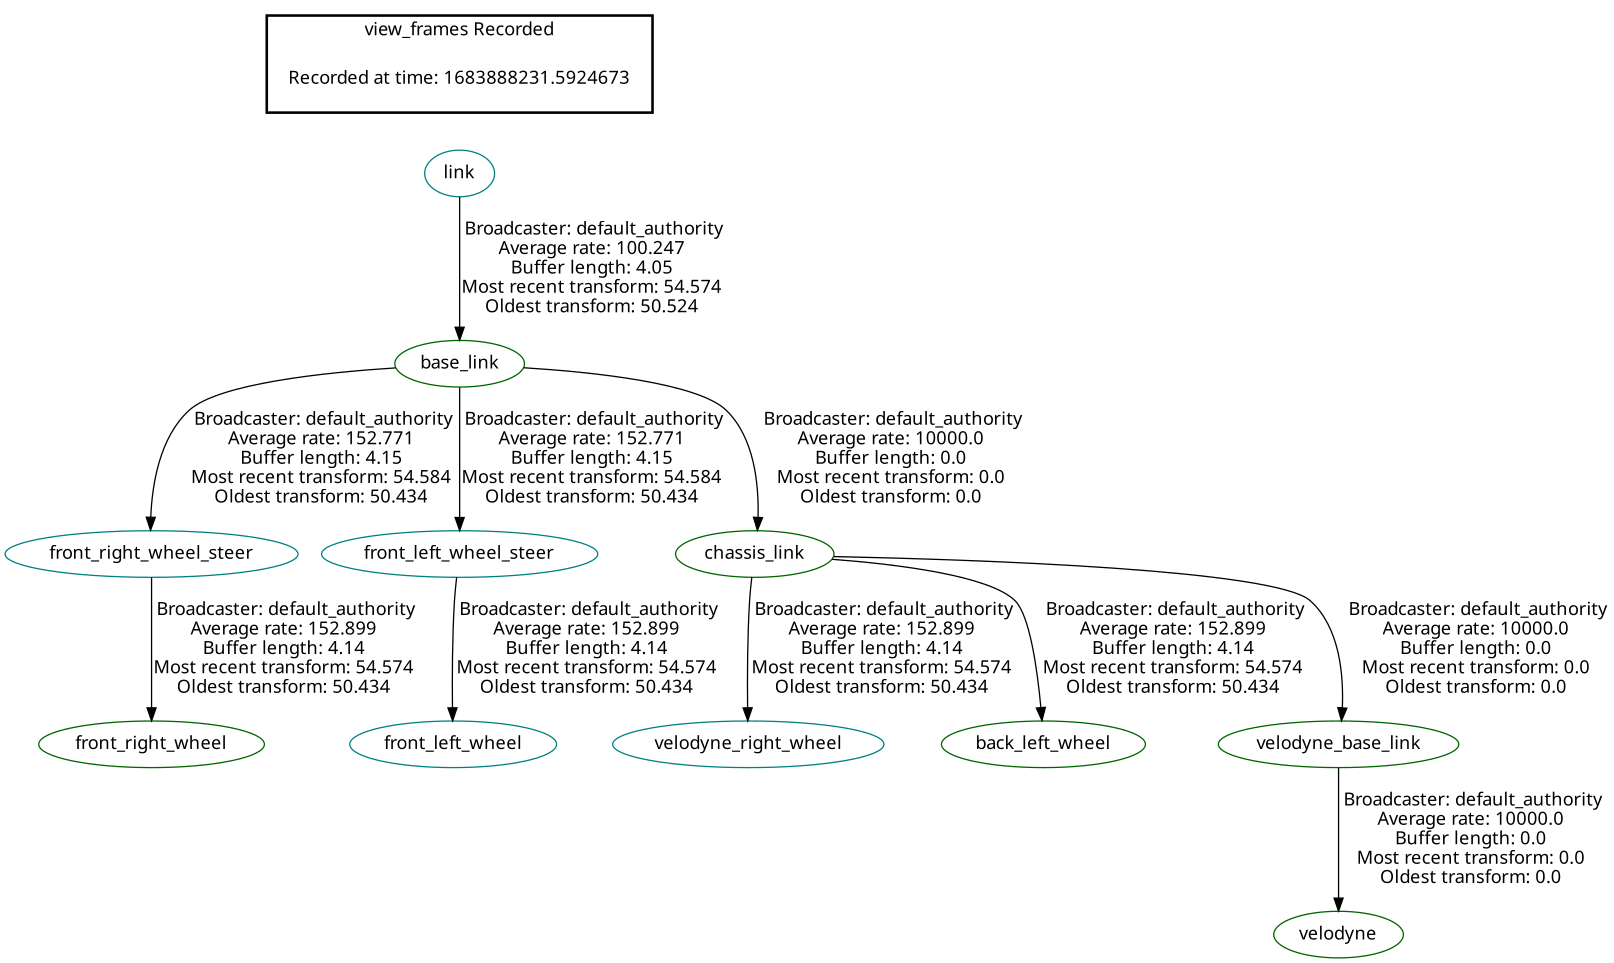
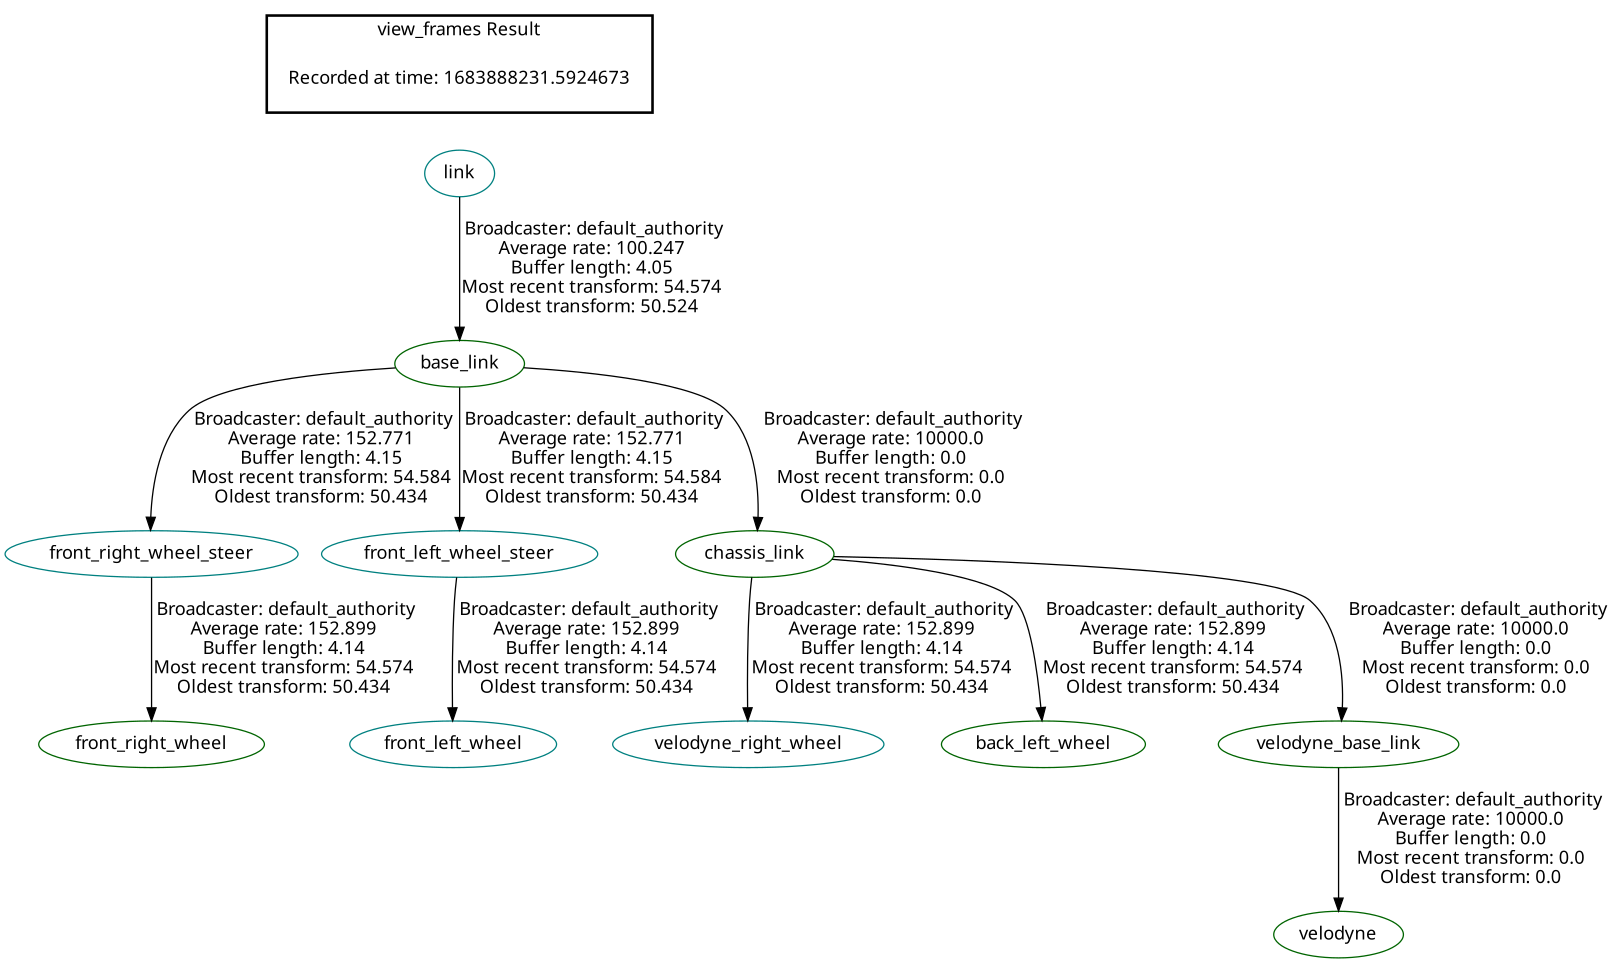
(460, 30) -> (460, 30)
